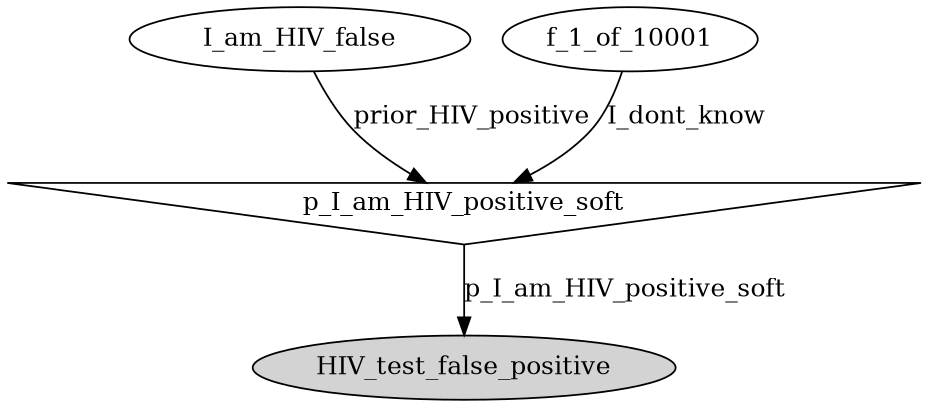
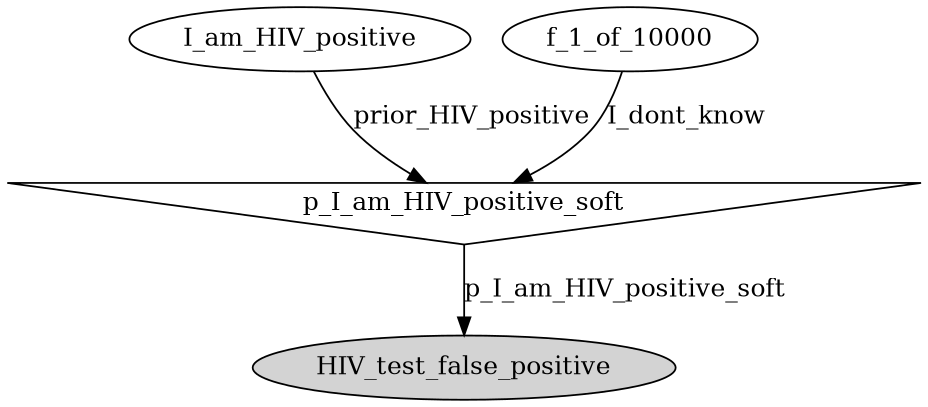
(300, 39) -> (300, 39)
(630, 39) -> (630, 39)
